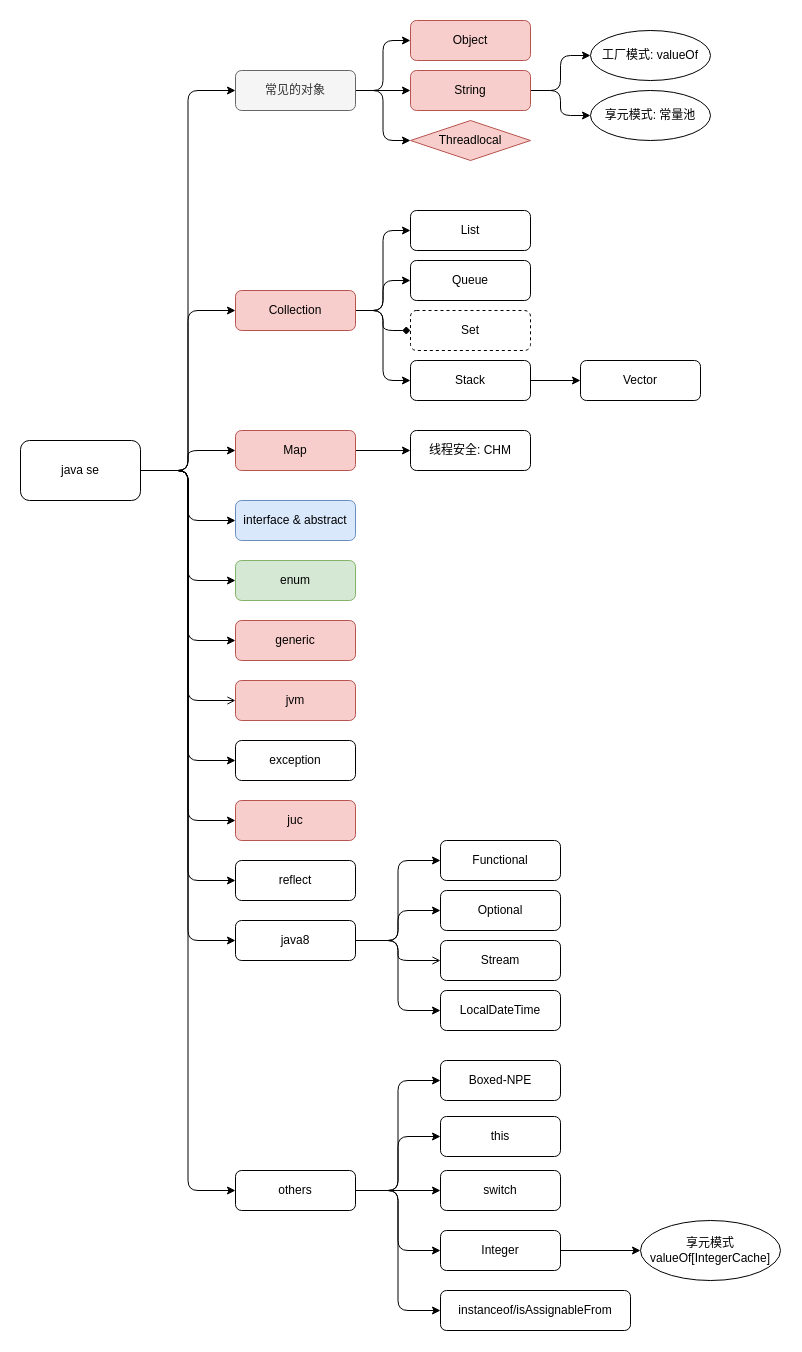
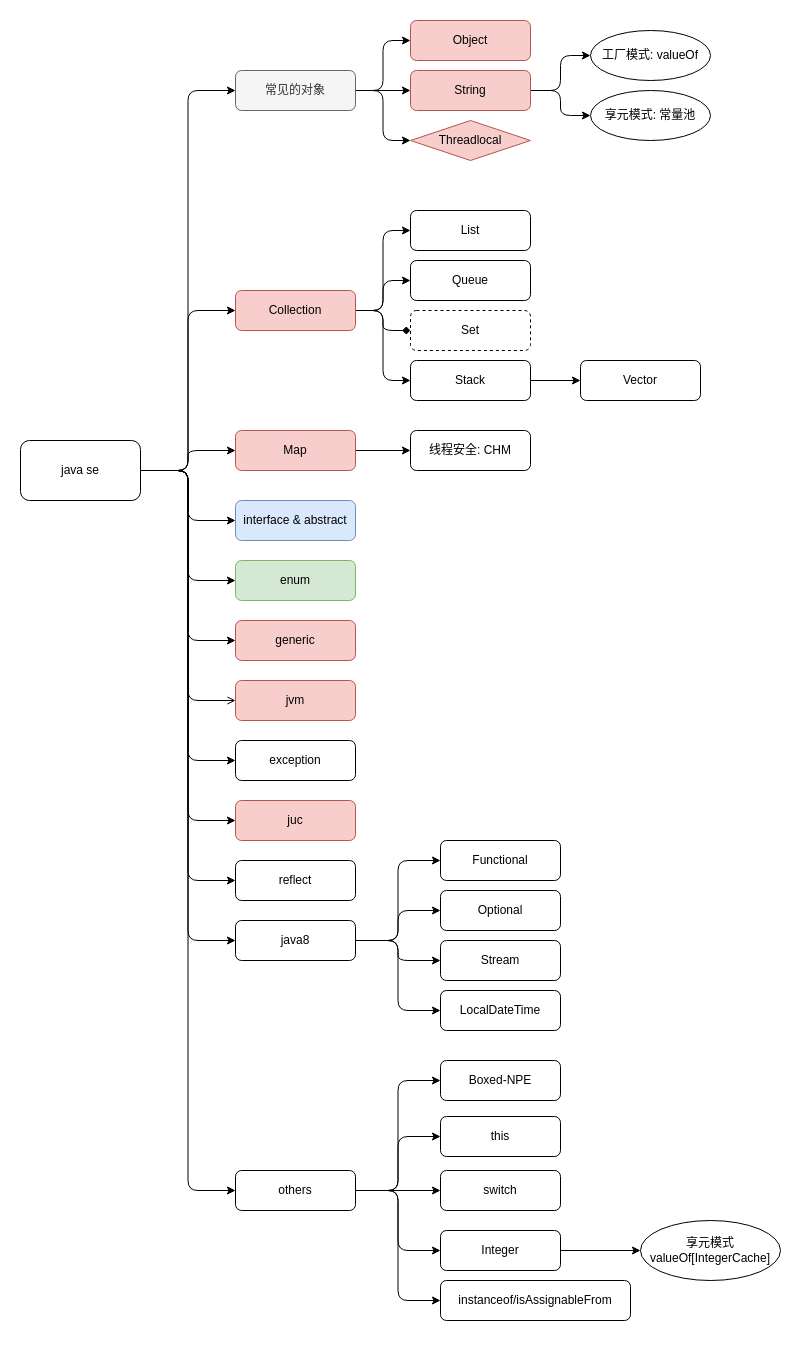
(434, 961) -> (432, 961)
(536, 1311) -> (536, 1301)
